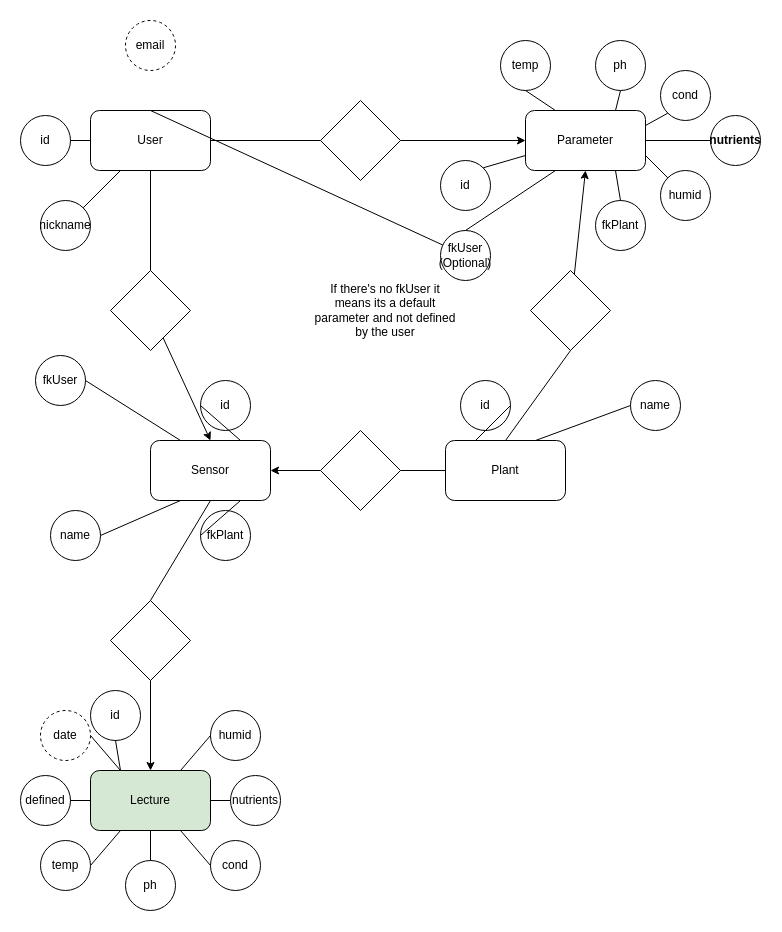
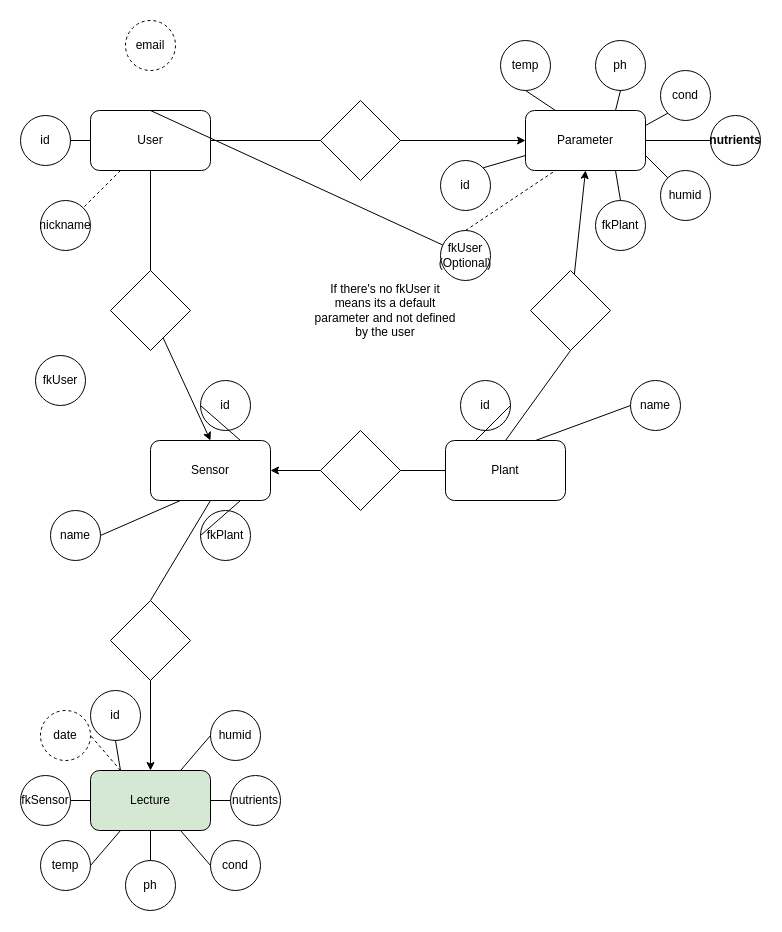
(101, 190) -> (101, 190)
(511, 201) -> (511, 201)
(133, 411) -> none
(105, 752) -> (105, 752)
(46, 801) -> (46, 801)
